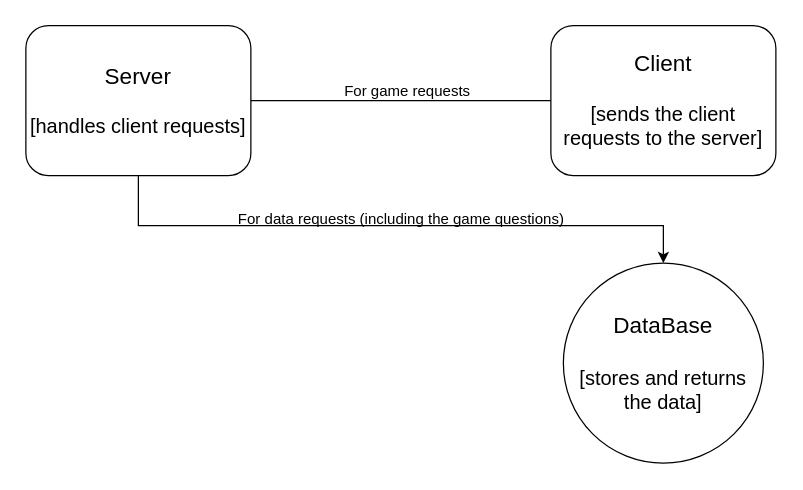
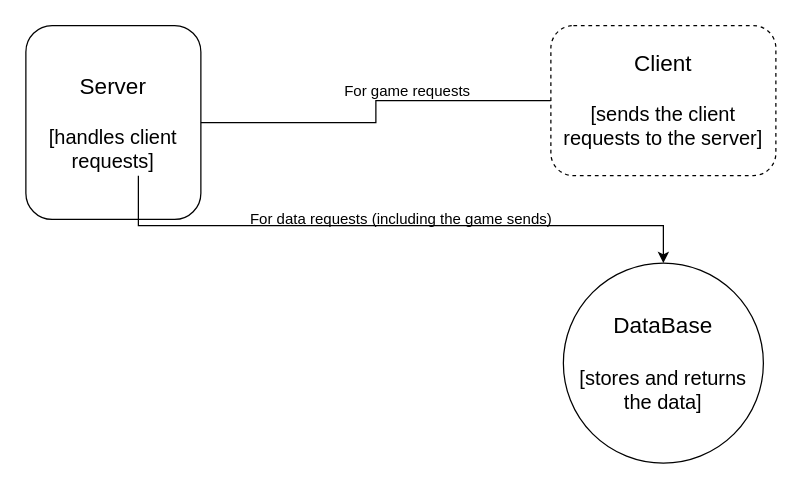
(138, 101) -> (113, 123)
(663, 101) -> (663, 101)
(401, 219) -> (401, 219)
